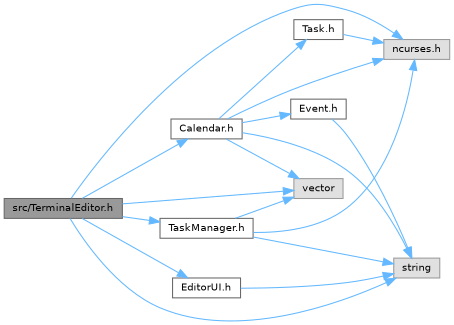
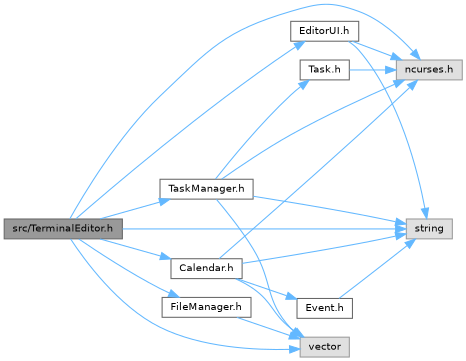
none -> (372, 49)
(259, 83) -> (256, 131)
none -> (207, 307)
